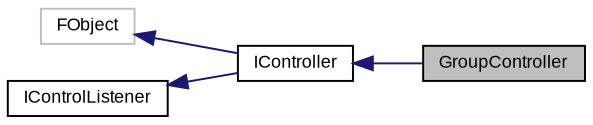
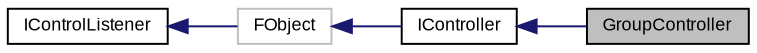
(212, 77) -> (213, 26)
